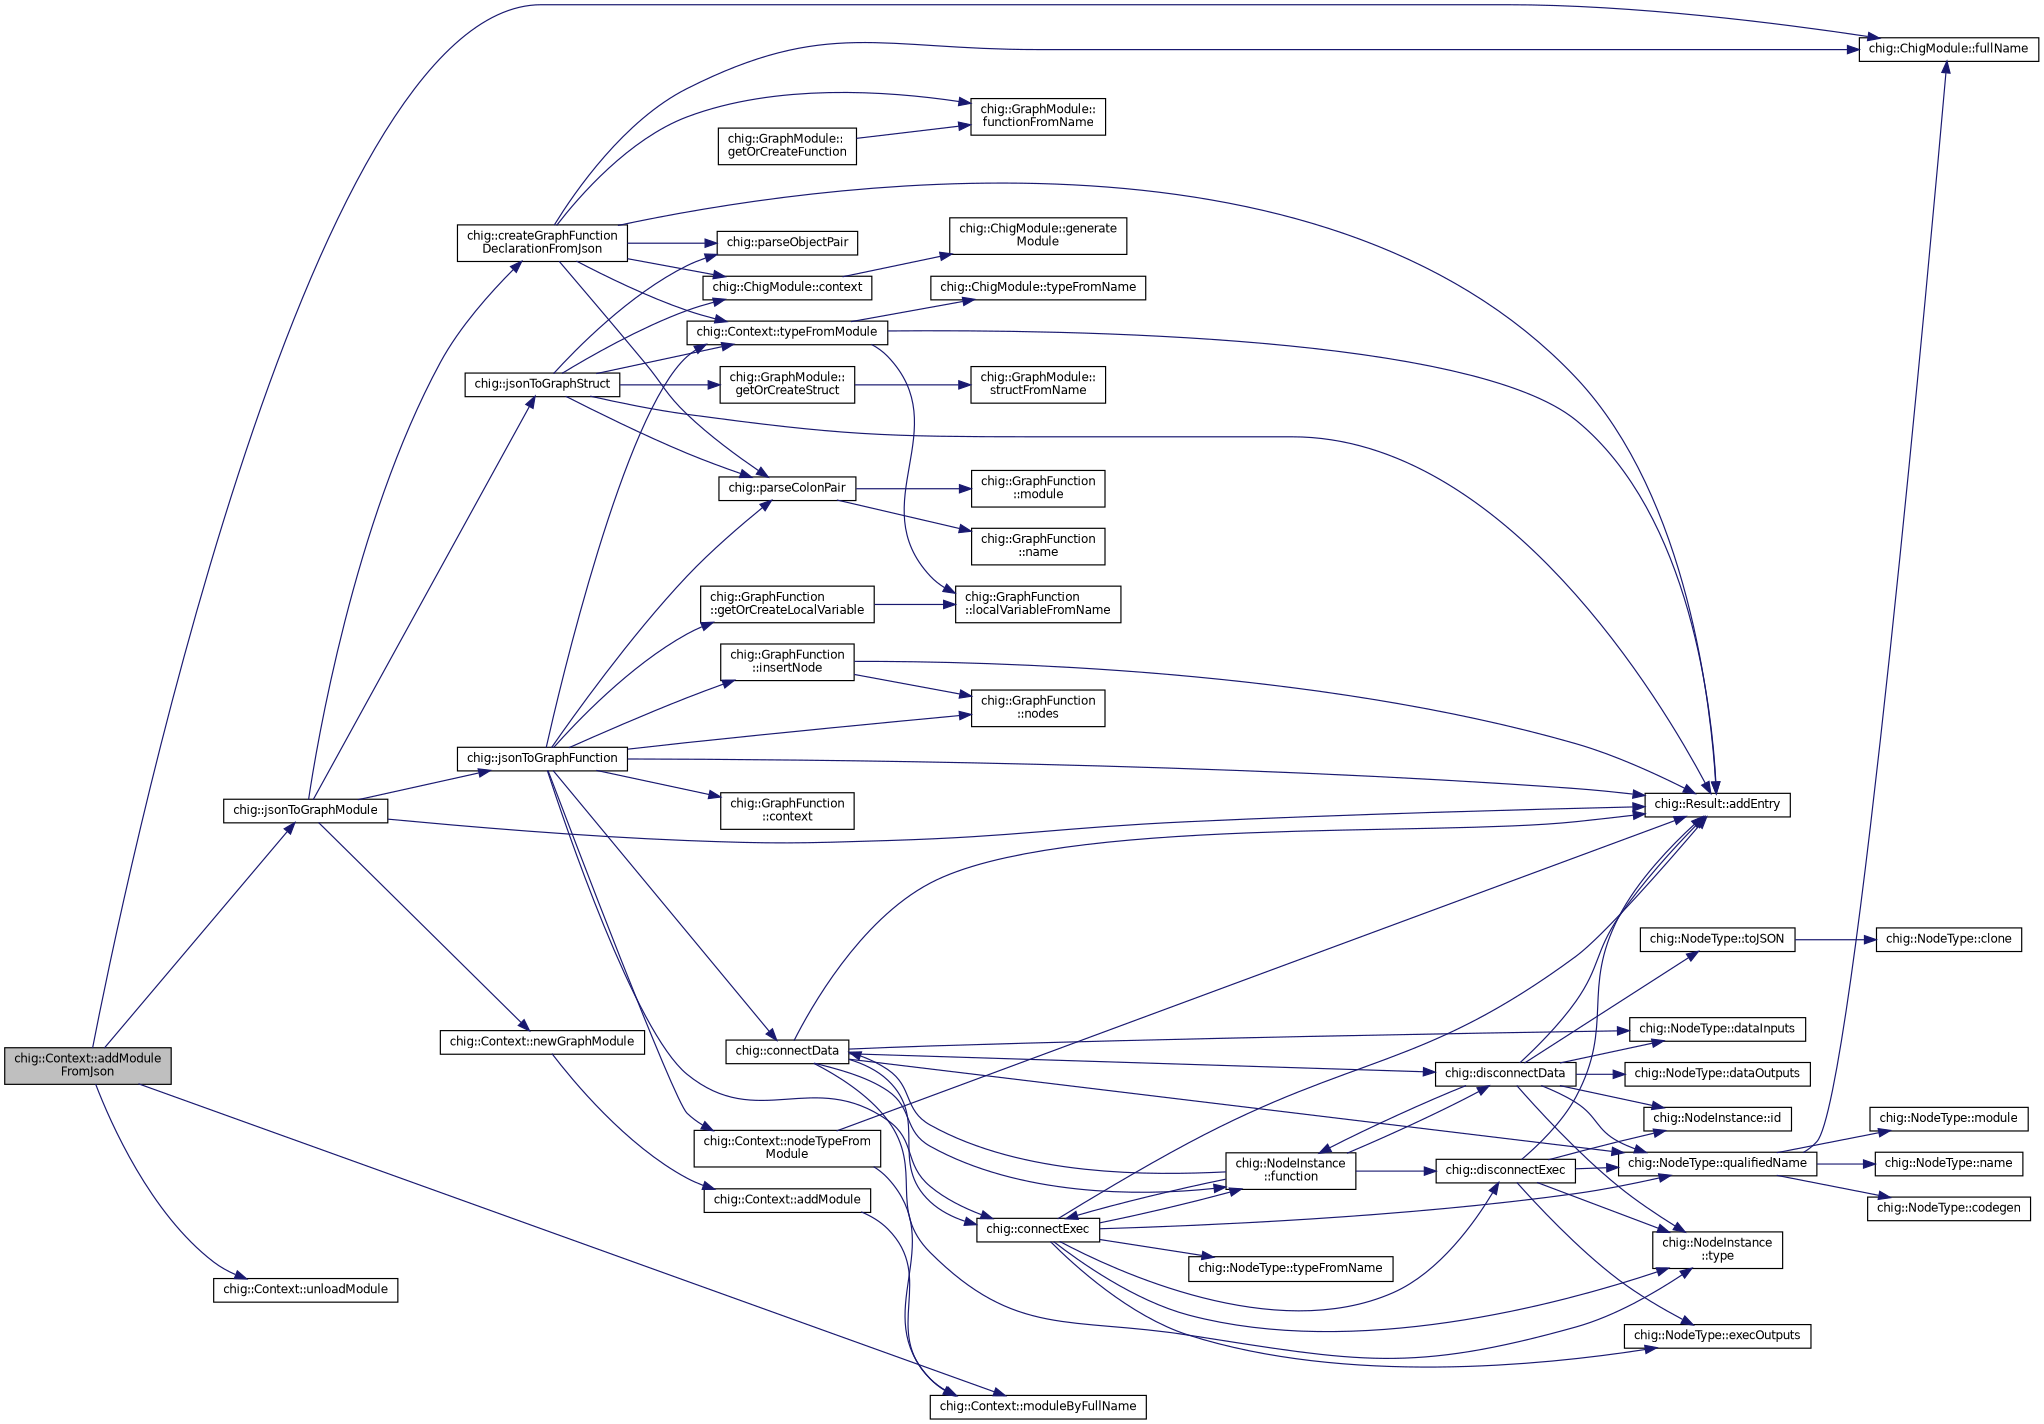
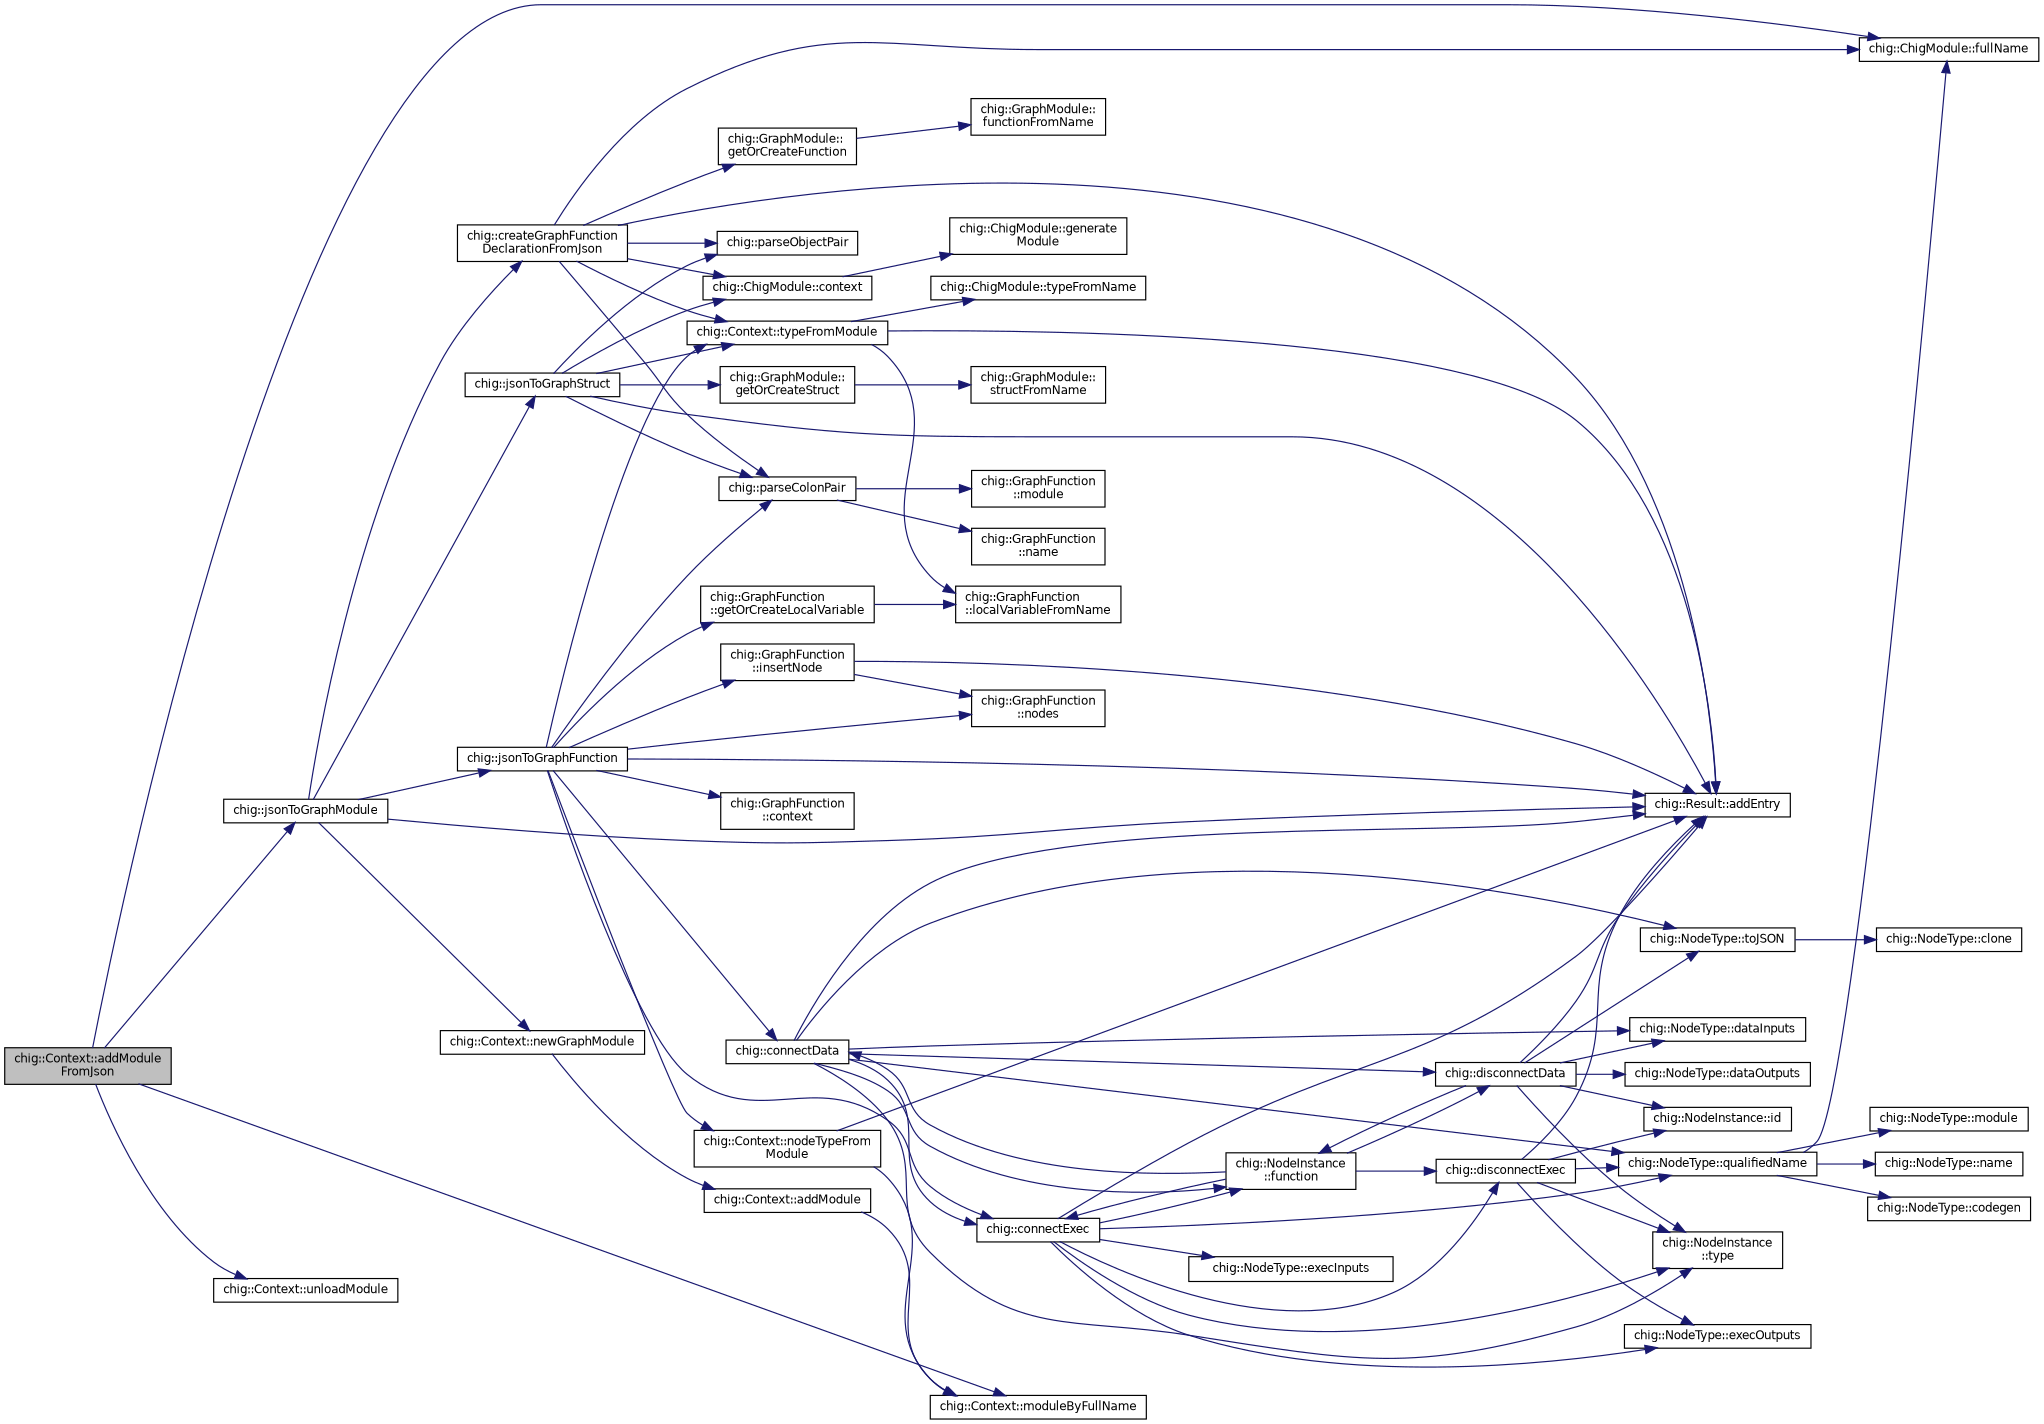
(737, 103) -> (653, 196)
none -> (1207, 873)
(1590, 1115) -> none
(1291, 1269) -> (1291, 1269)
